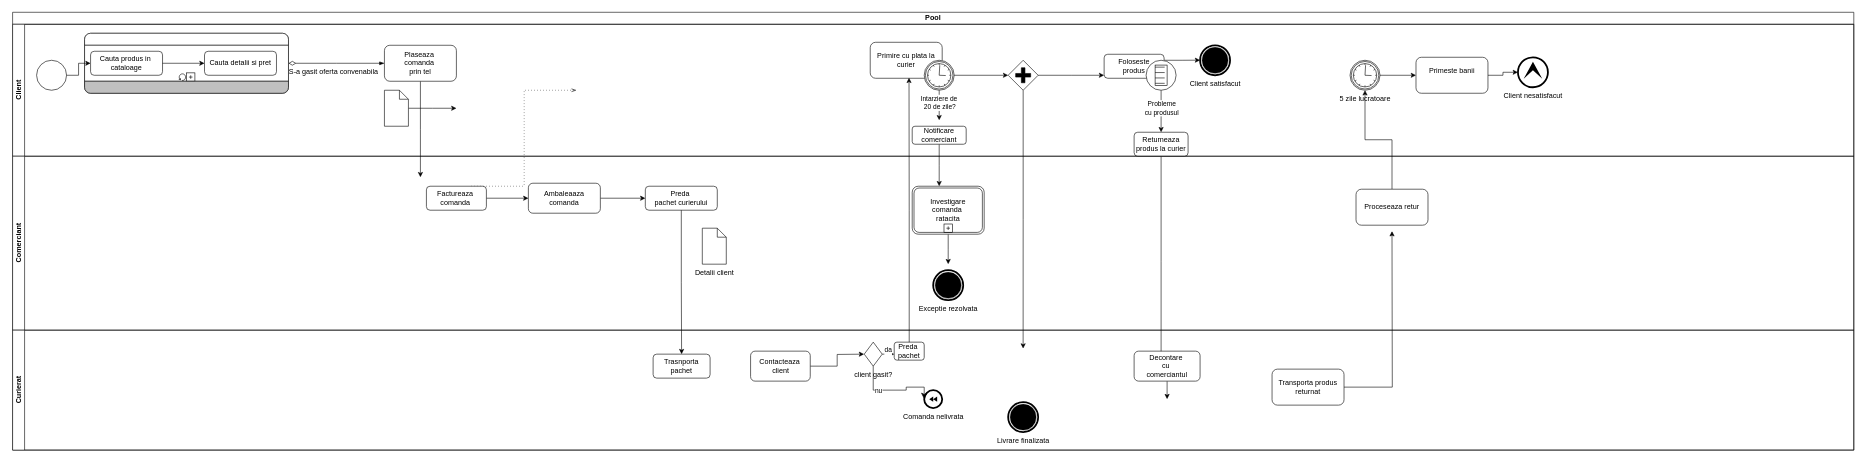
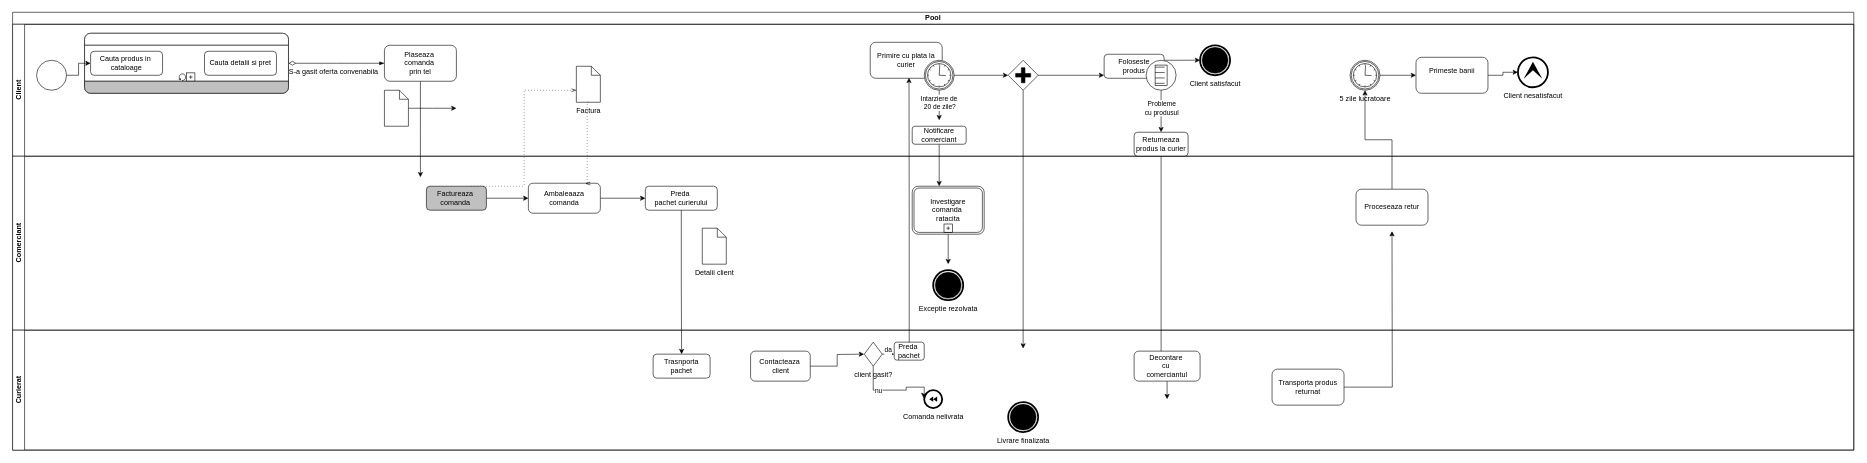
(199, 63) -> none
none -> (588, 84)
none -> (587, 107)
(456, 198) -> (456, 198)
